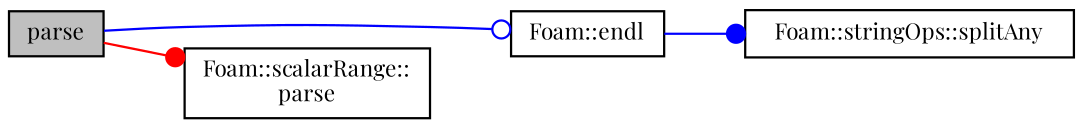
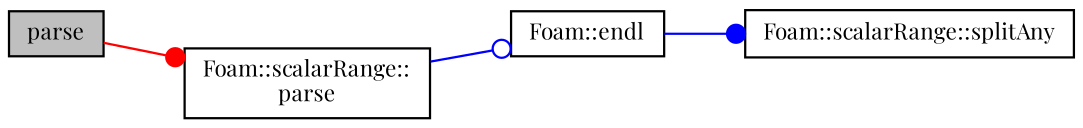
(298, 25) -> (462, 56)
(910, 34) -> (910, 34)
